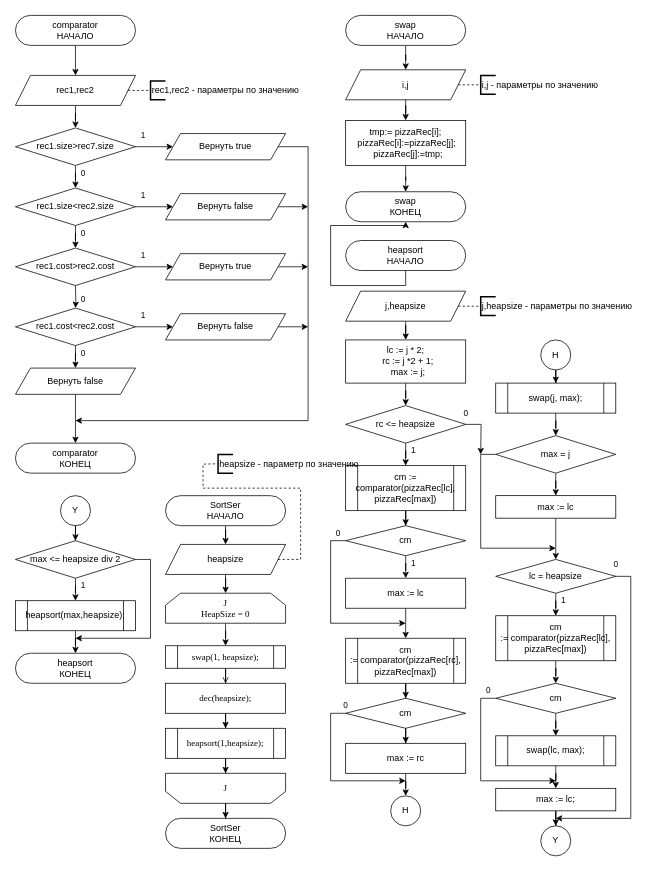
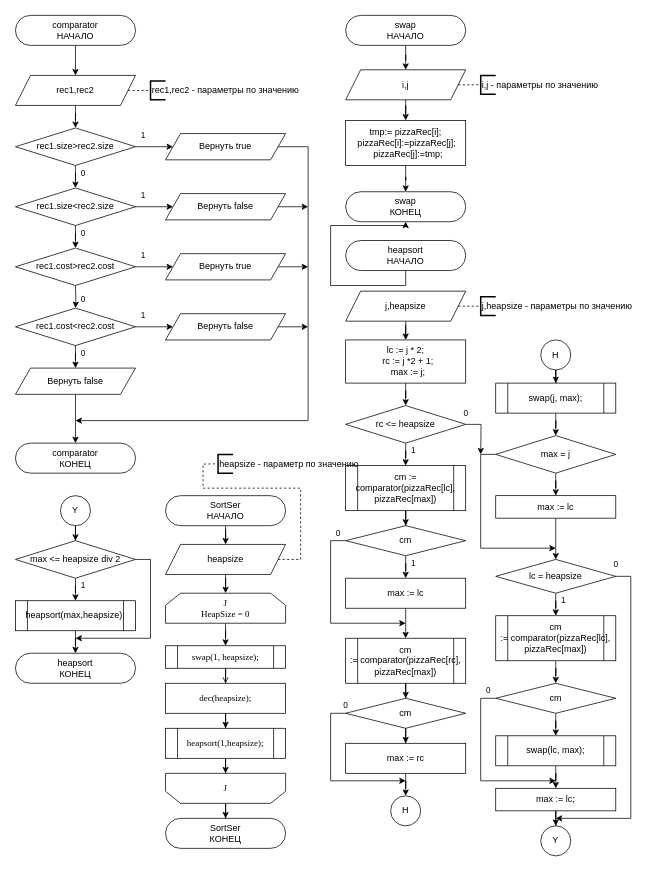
(75, 147) -> (75, 147)
